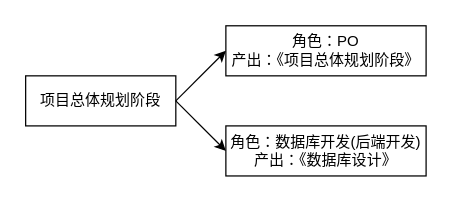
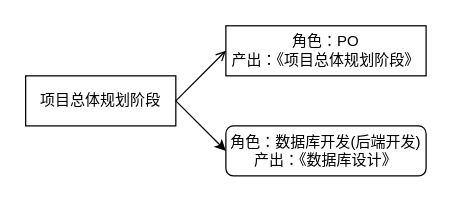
(219, 58) -> (221, 55)
(326, 151) -> (326, 151)
